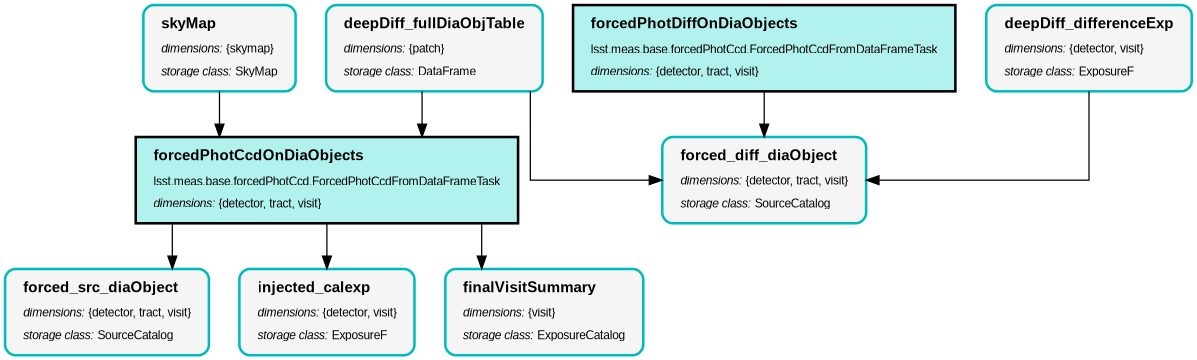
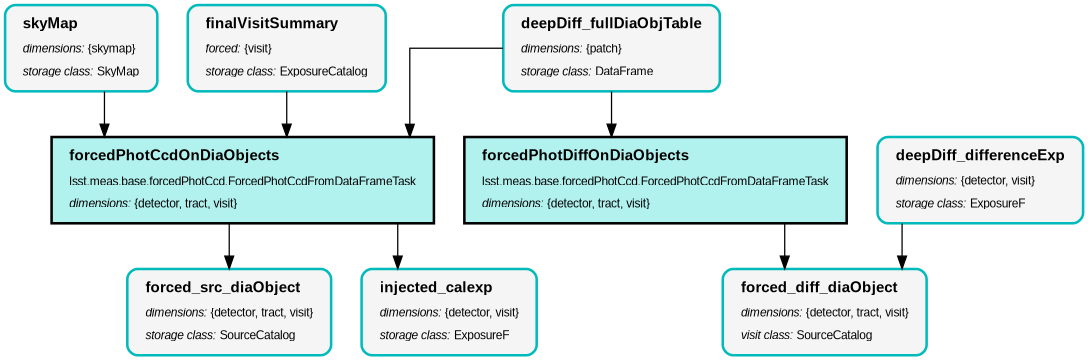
(545, 180) -> (612, 108)
(716, 204) -> (767, 336)
(482, 240) -> (287, 108)
(494, 313) -> (223, 49)
